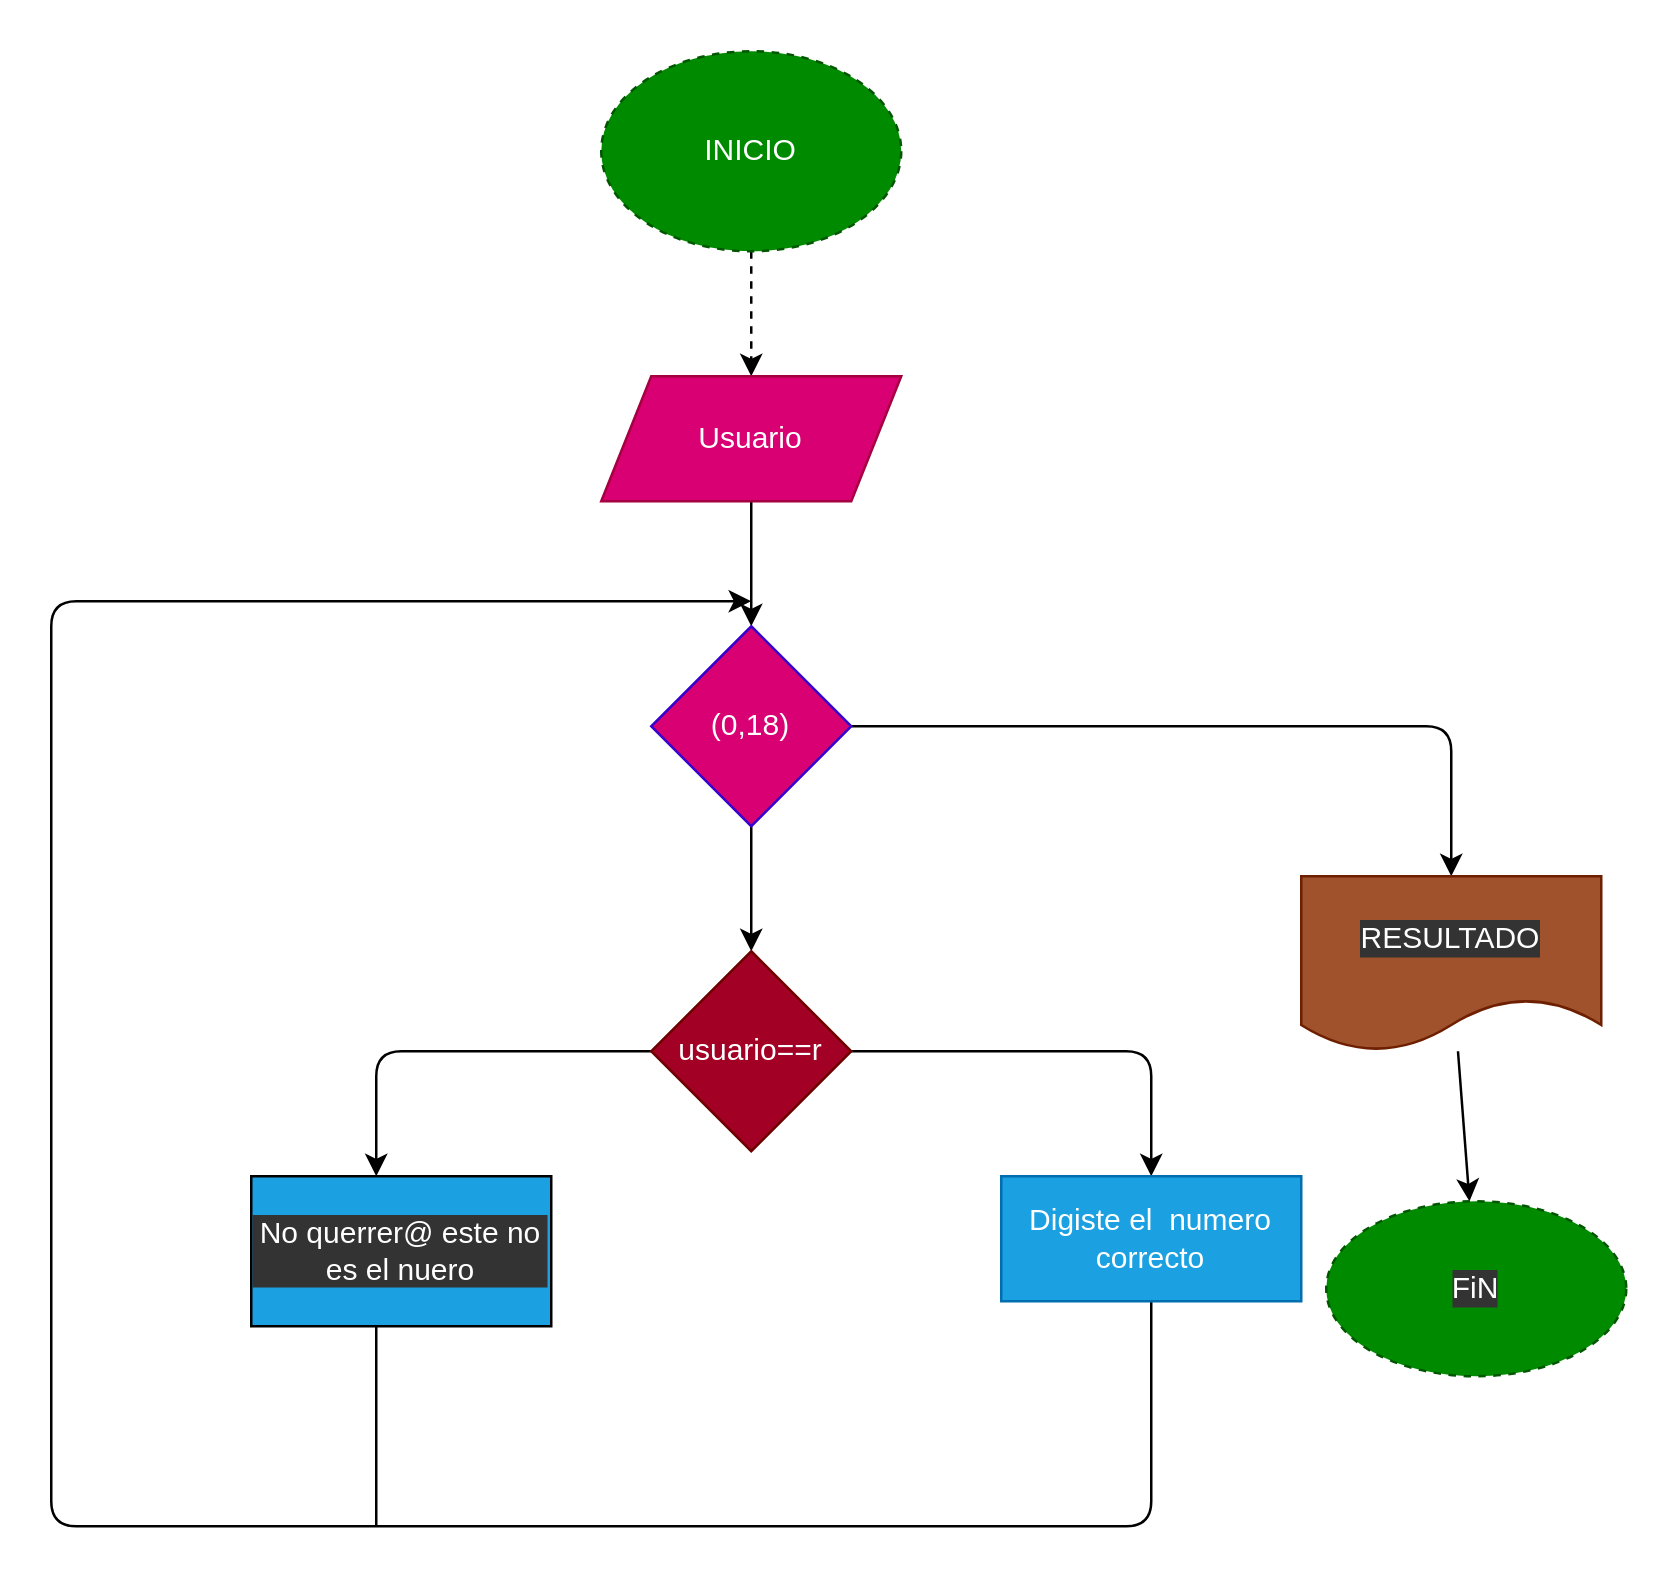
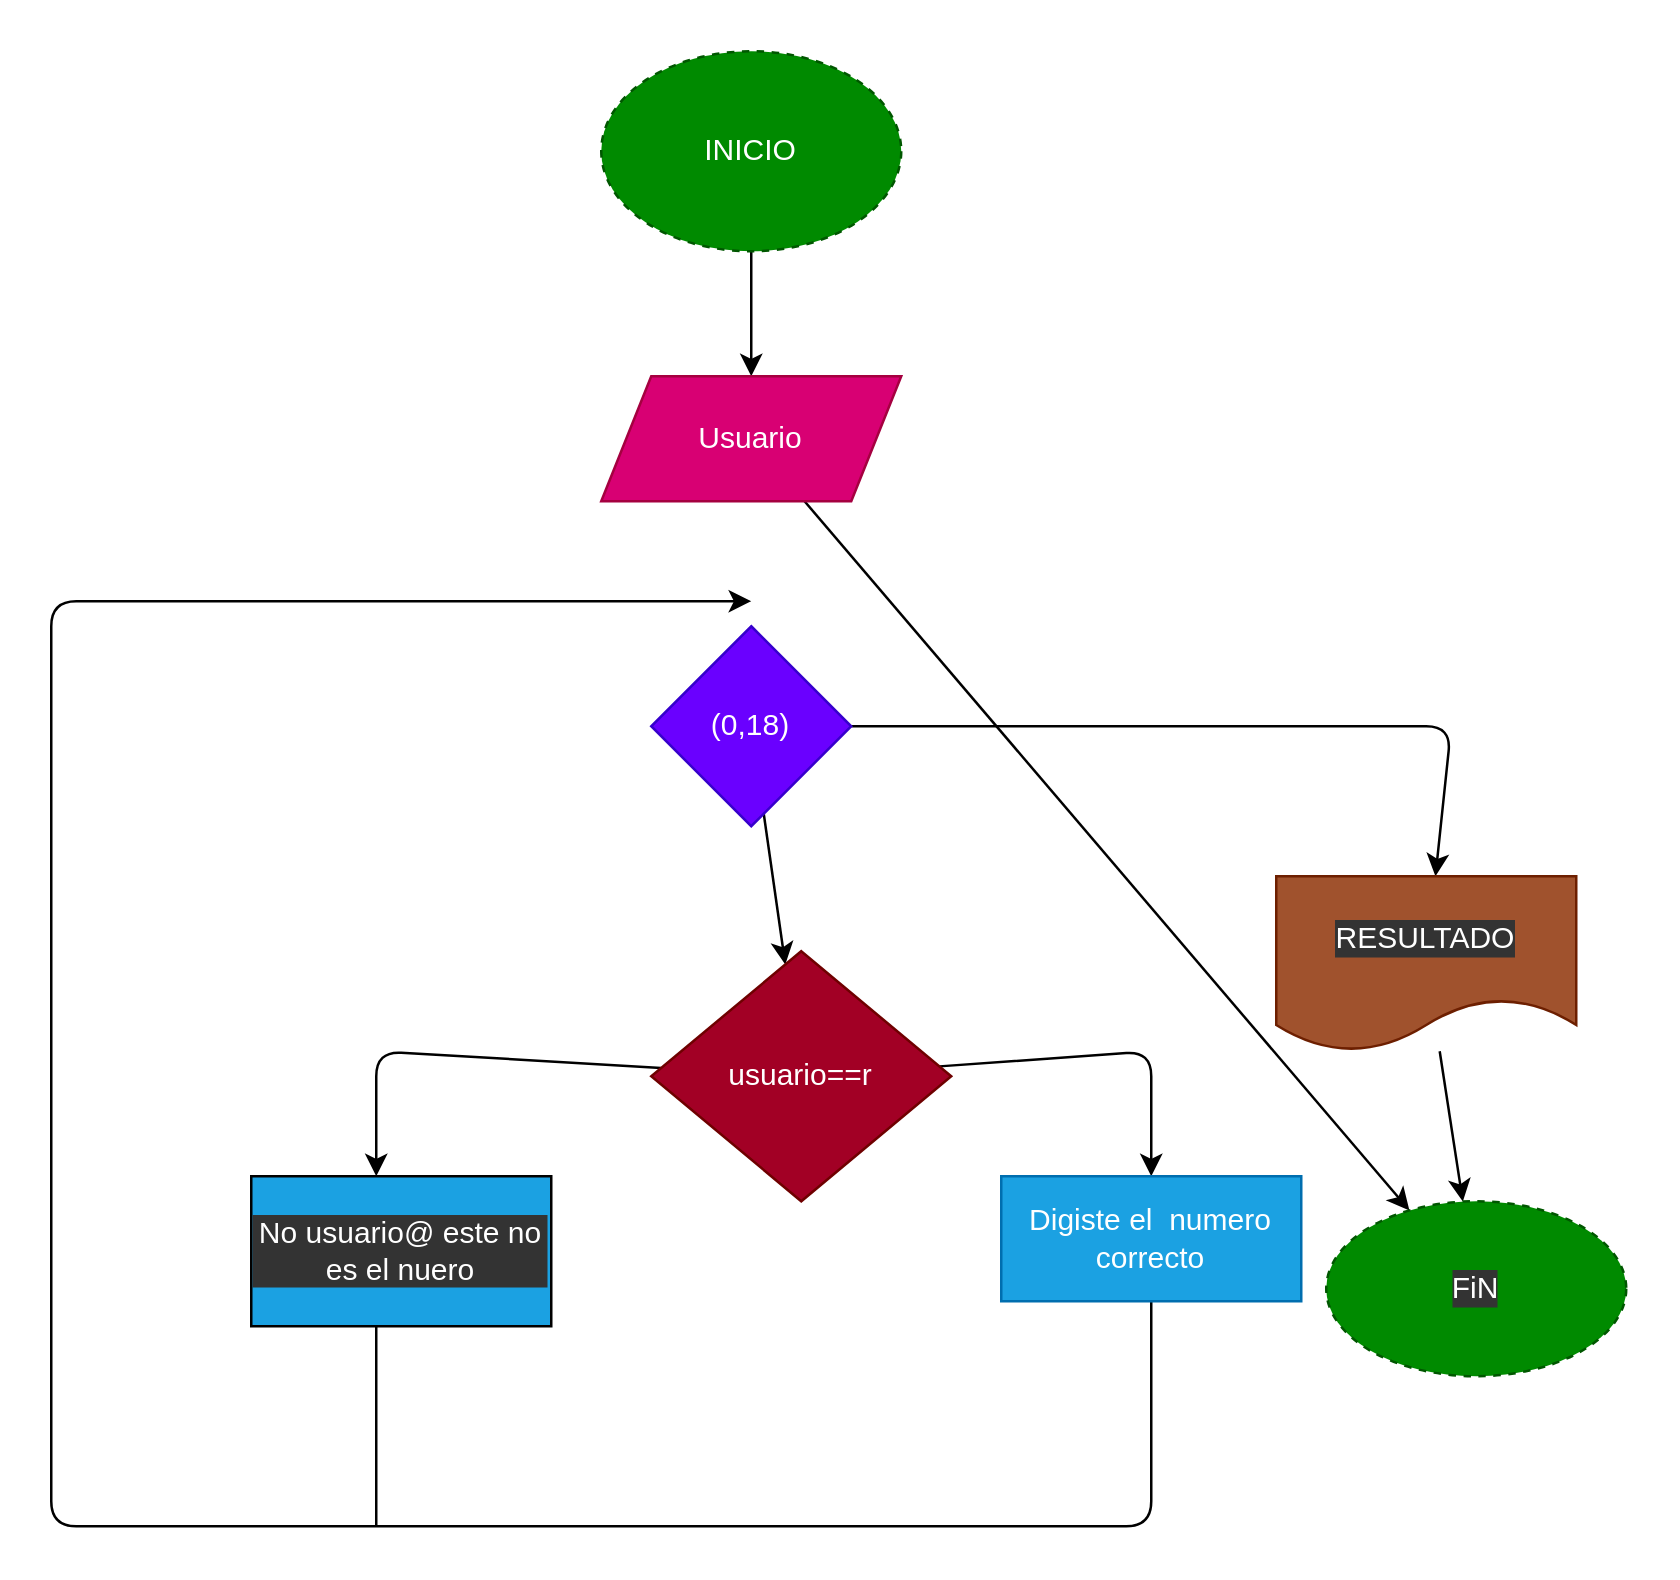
(751, 307) -> (751, 307)
(751, 555) -> (1200, 965)
(751, 726) -> (751, 726)
(1451, 964) -> (1426, 964)
(751, 1051) -> (801, 1076)
(401, 1251) -> (401, 1251)
